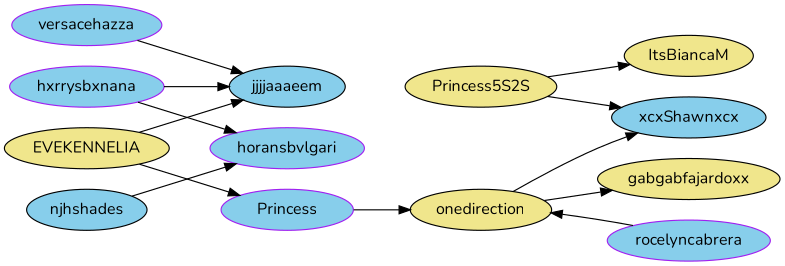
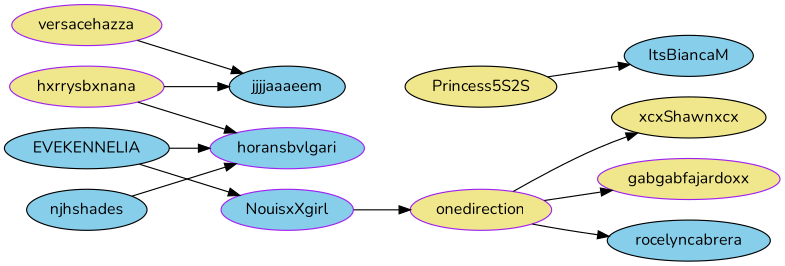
(87, 25) -> (87, 25)
(689, 56) -> (689, 56)
(87, 87) -> (87, 87)
(579, 101) -> none
(689, 117) -> (689, 117)
(174, 121) -> (184, 148)
(87, 148) -> (87, 148)
(689, 179) -> (689, 179)
(287, 210) -> (287, 210)
(481, 210) -> (481, 210)
(598, 219) -> (565, 230)
(689, 241) -> (689, 241)
